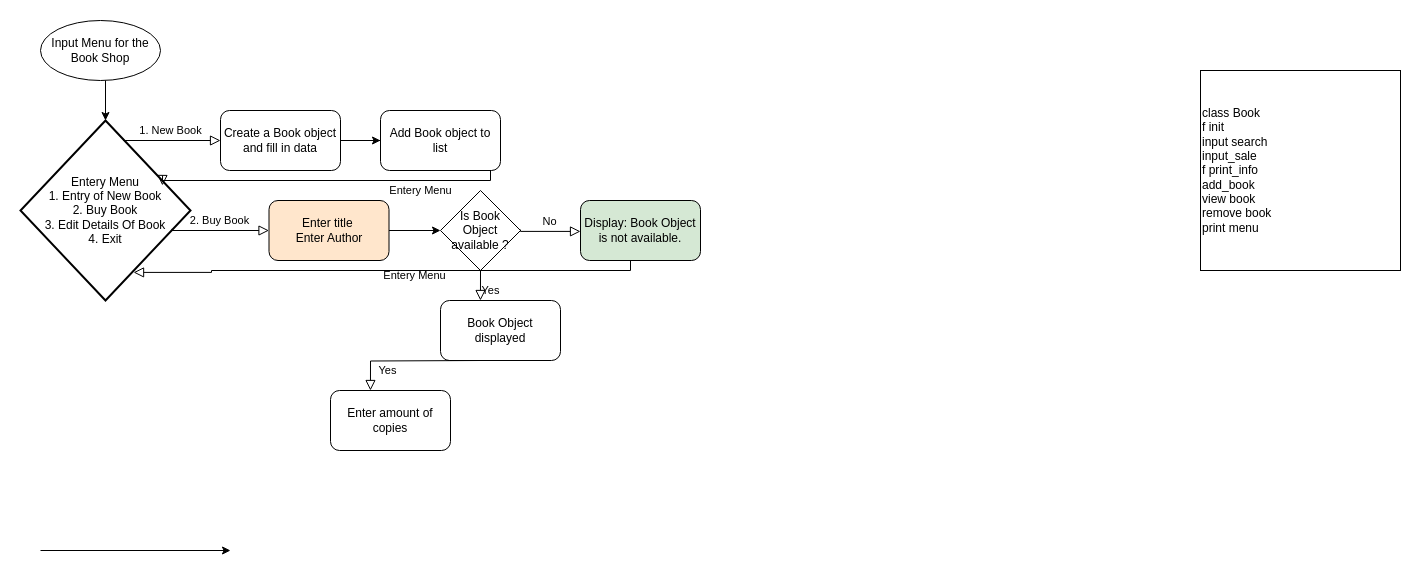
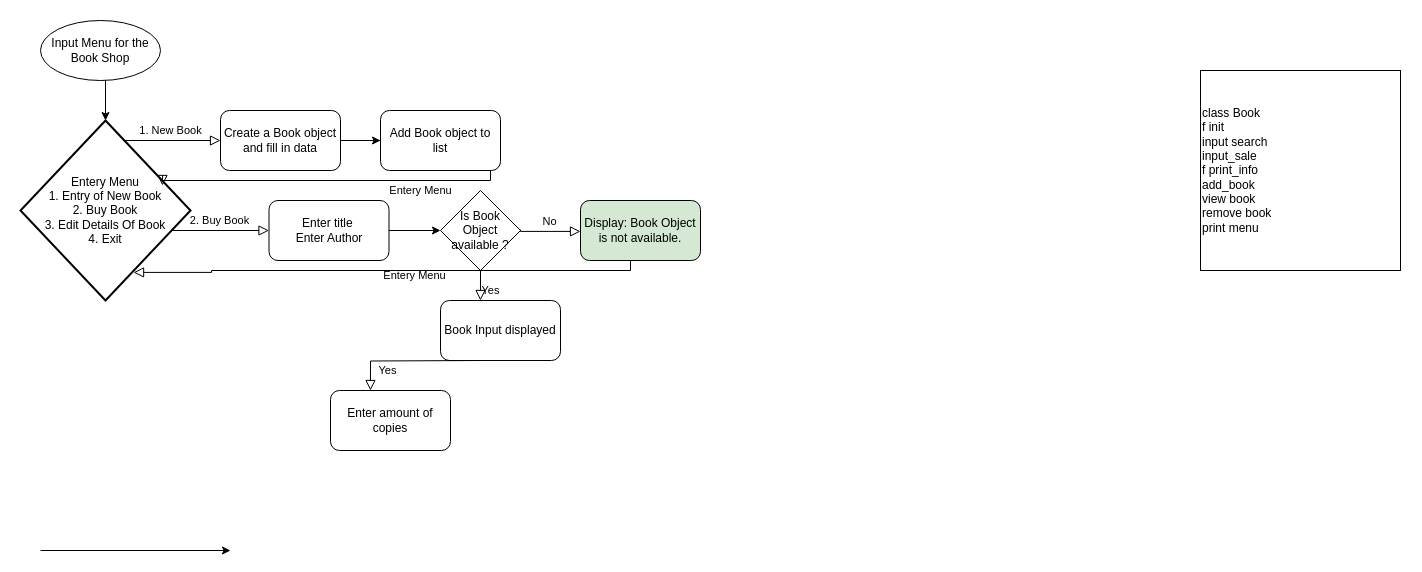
(329, 231) -> (329, 231)
(501, 331) -> (501, 331)
